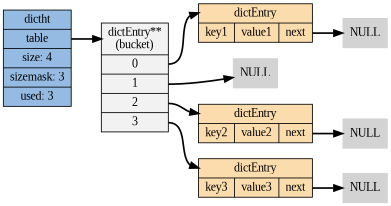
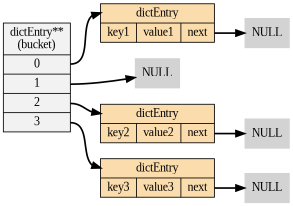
(37, 58) -> none
